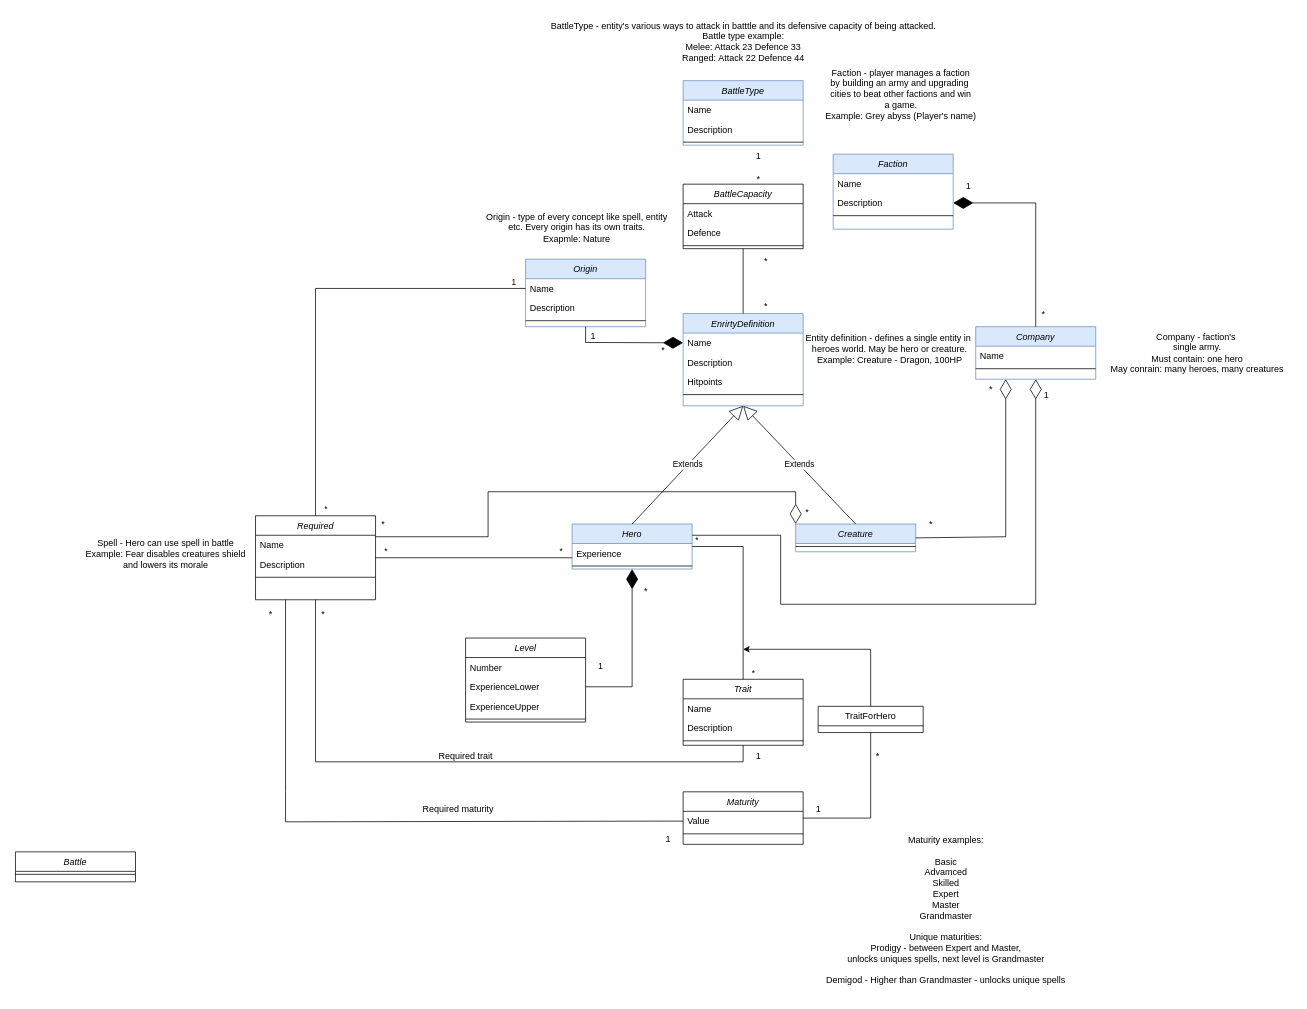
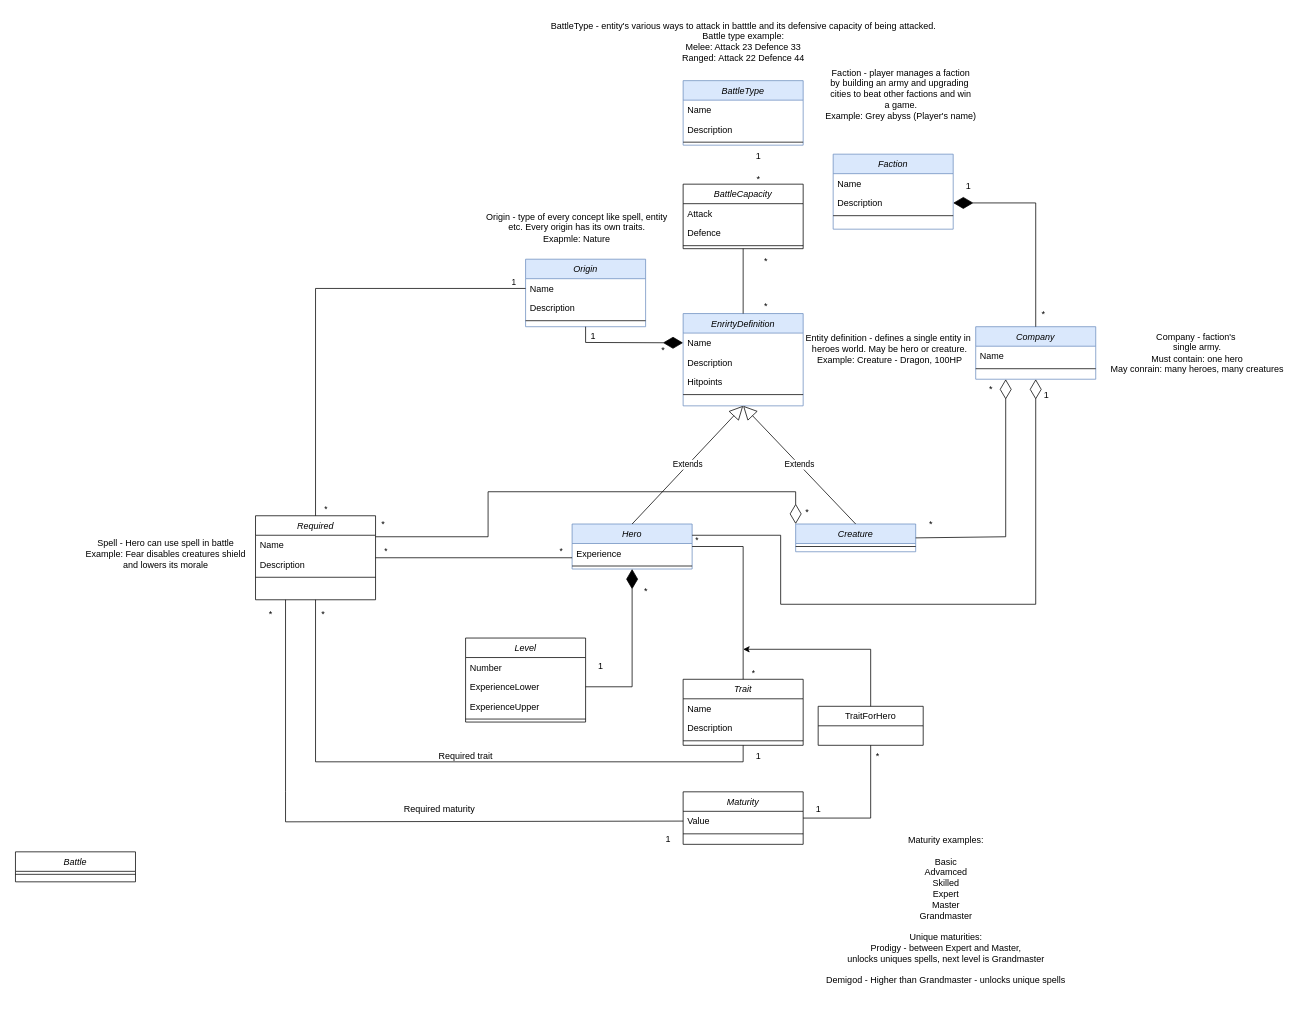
(870, 719) -> (870, 726)
(458, 809) -> (439, 809)
